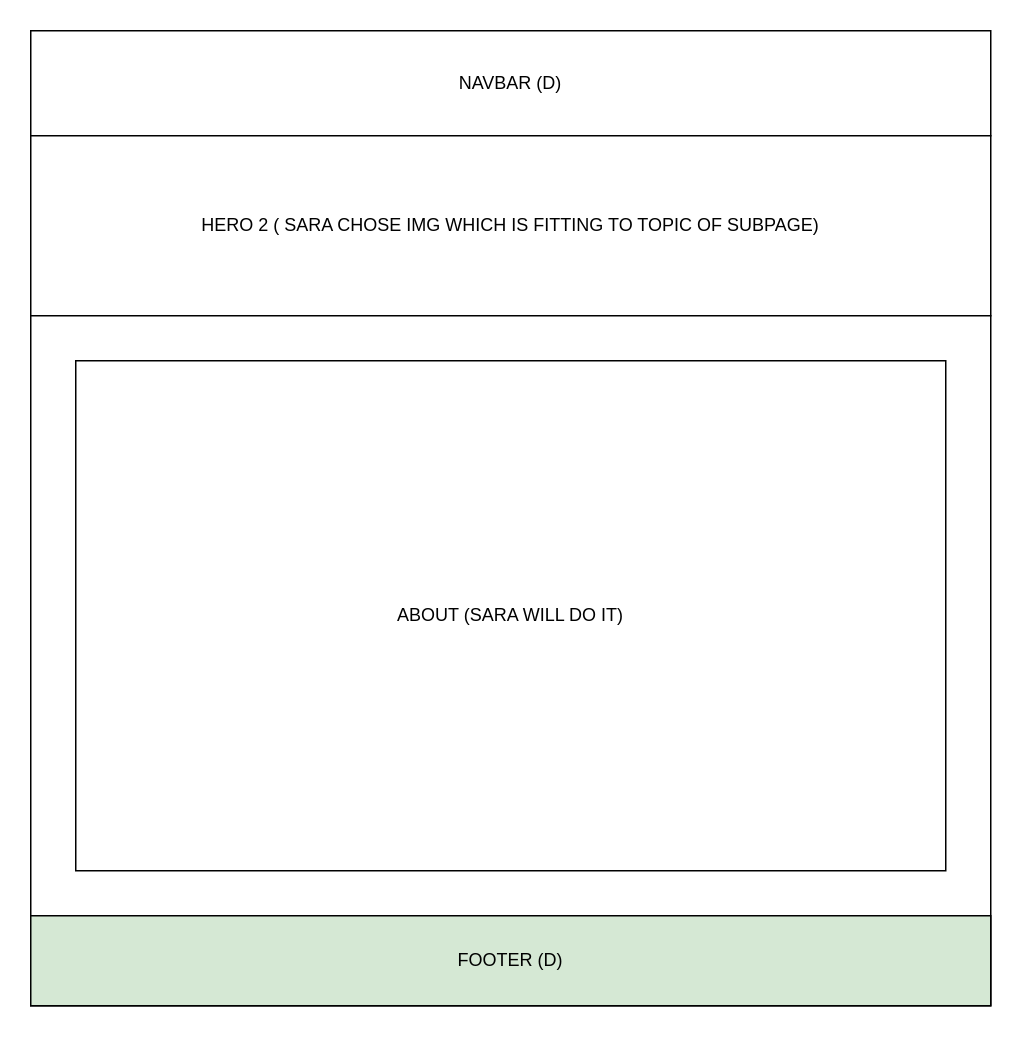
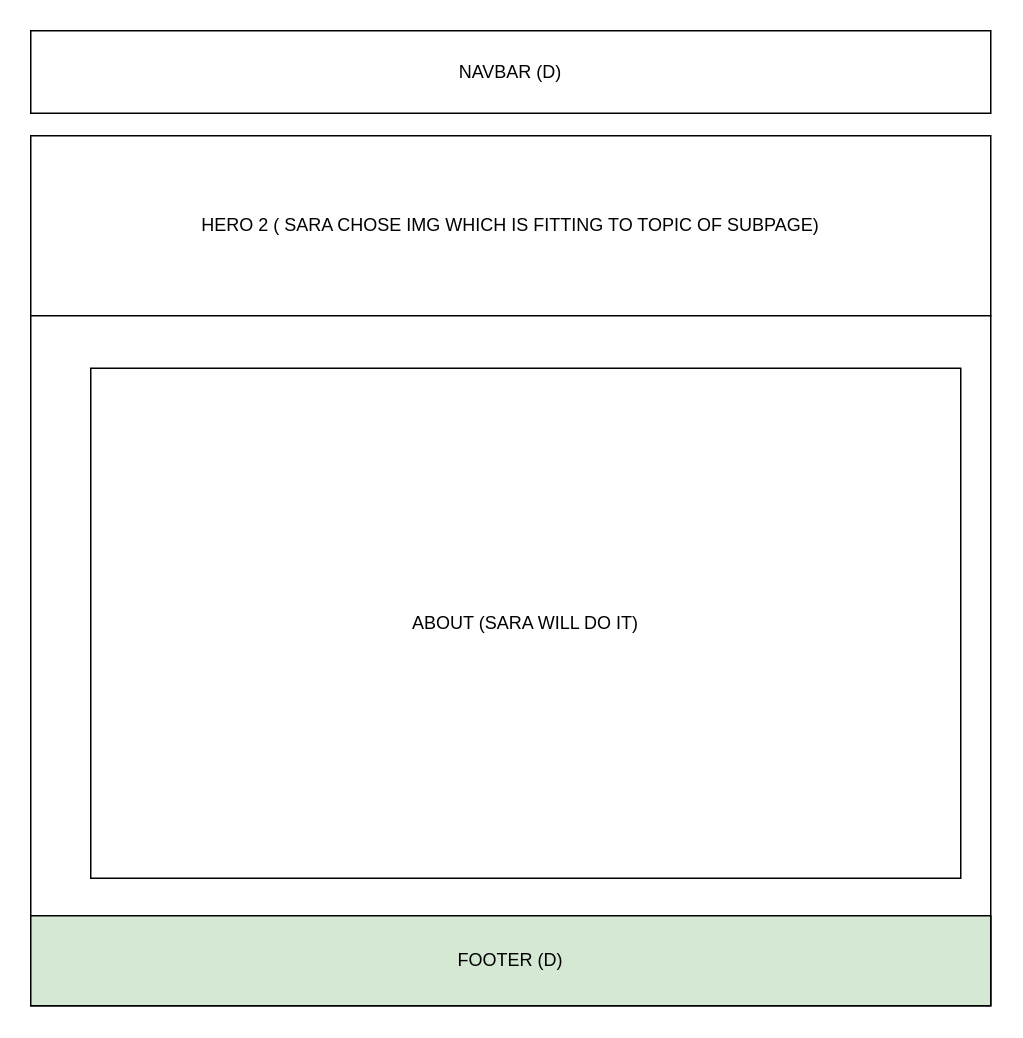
(511, 83) -> (511, 72)
(511, 616) -> (526, 623)
